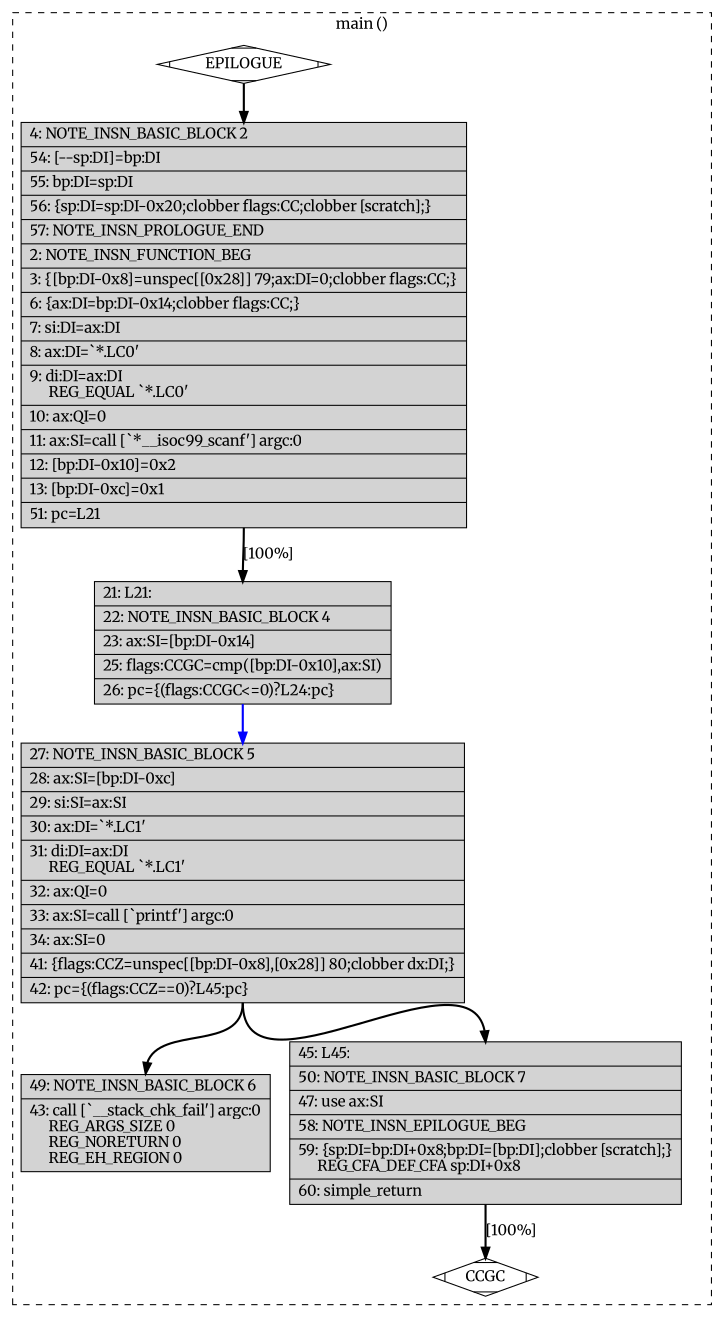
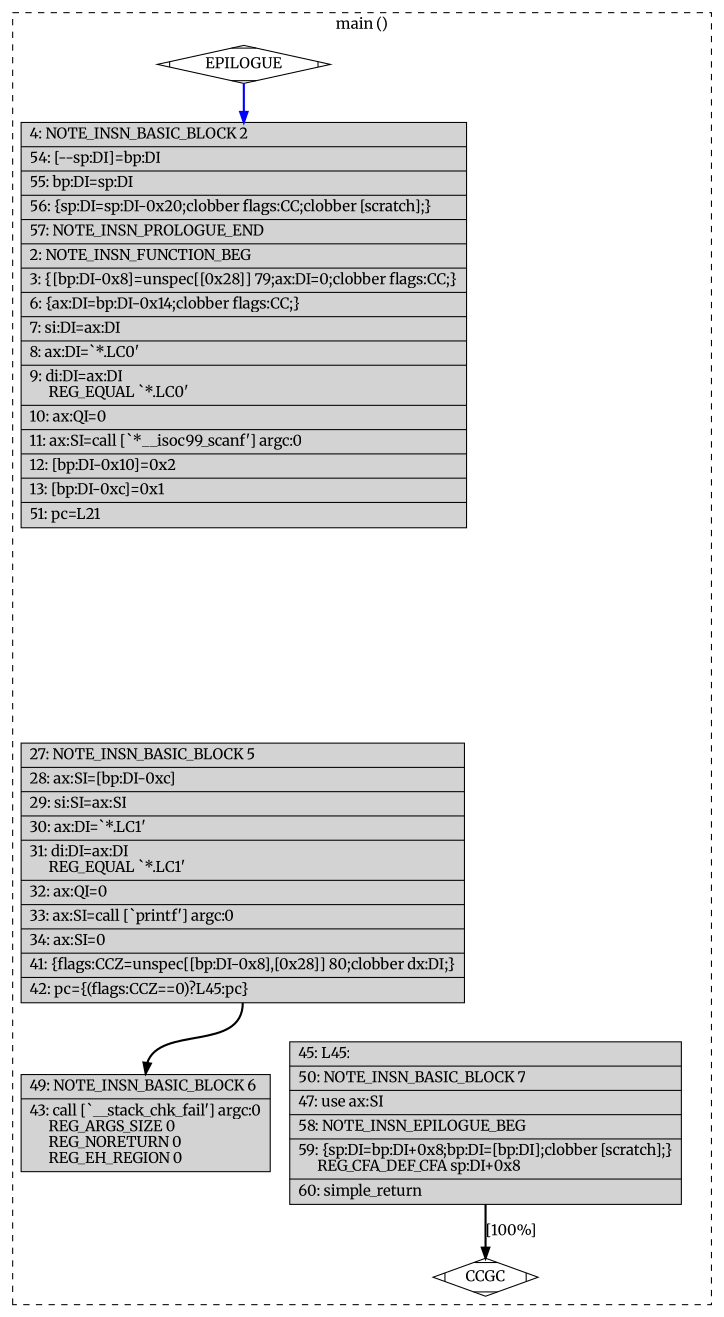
(244, 98) -> (244, 98)
(243, 643) -> none
(359, 1024) -> none
